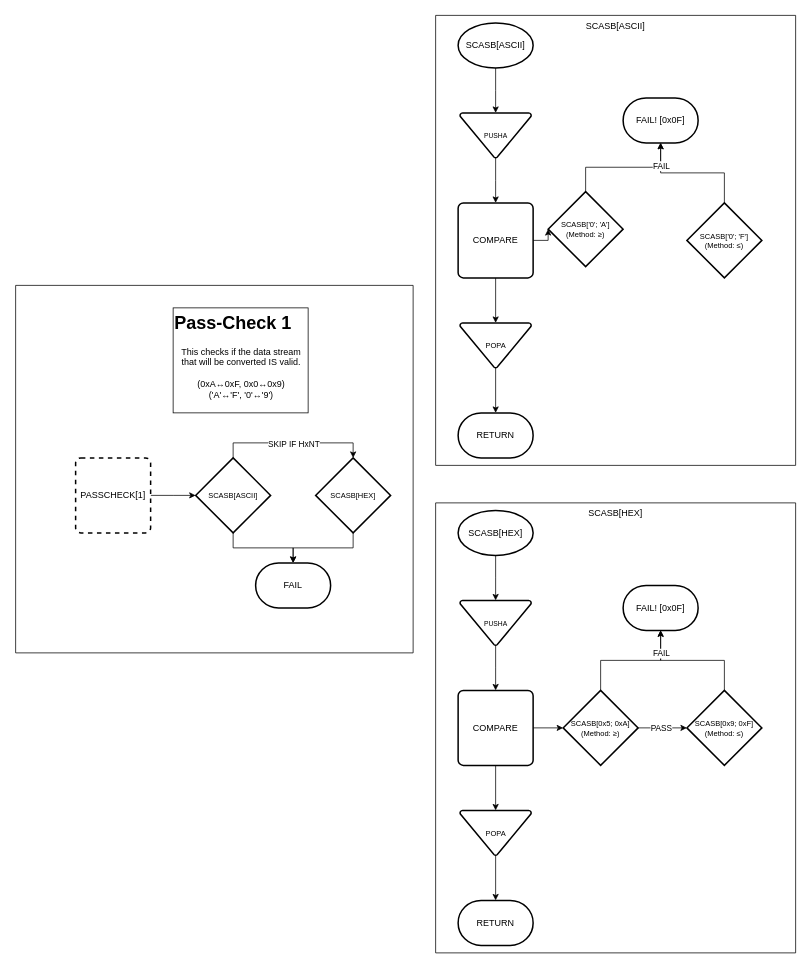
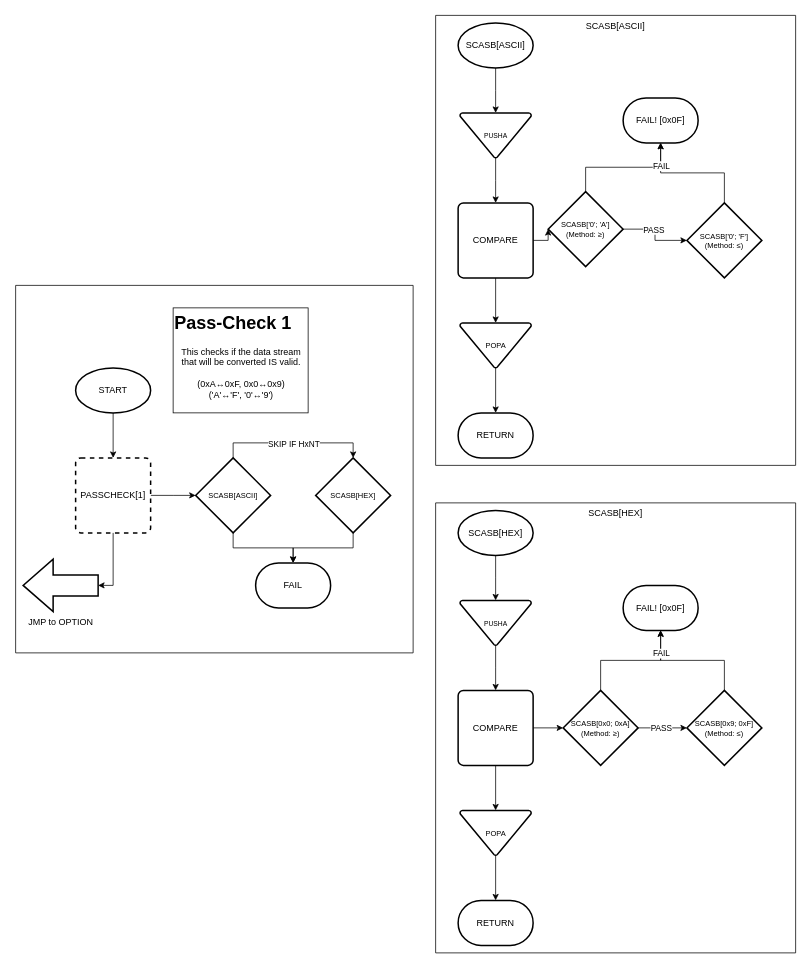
none -> (657, 240)
none -> (113, 390)
none -> (113, 451)
none -> (60, 585)
none -> (109, 585)
(600, 728) -> (600, 728)
